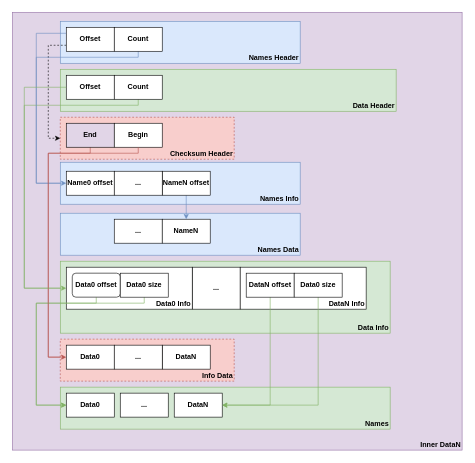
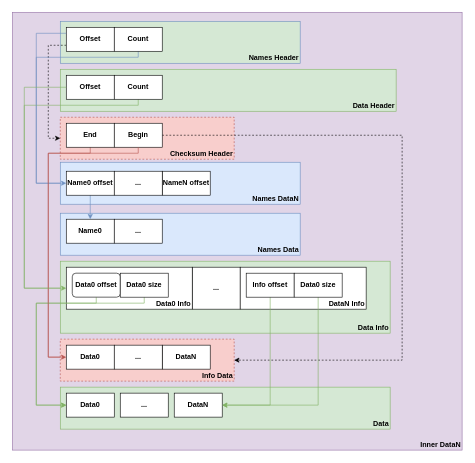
(180, 42) -> (180, 42)
(90, 135) -> (90, 135)
(280, 198) -> (278, 198)
none -> (90, 213)
(186, 213) -> none
none -> (90, 231)
(186, 231) -> none
(270, 285) -> (270, 285)
none -> (239, 360)
(379, 423) -> (381, 423)
